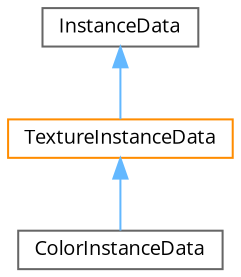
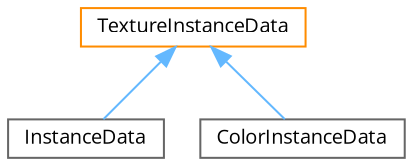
(120, 93) -> (132, 90)
